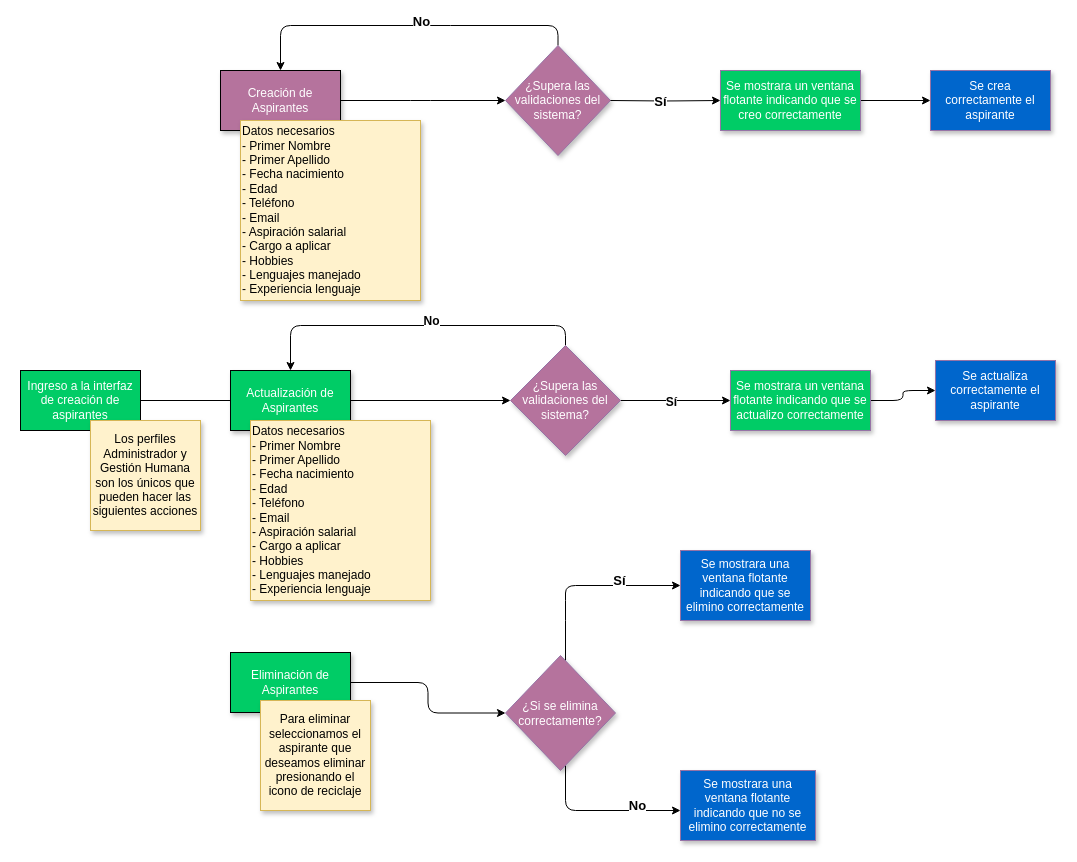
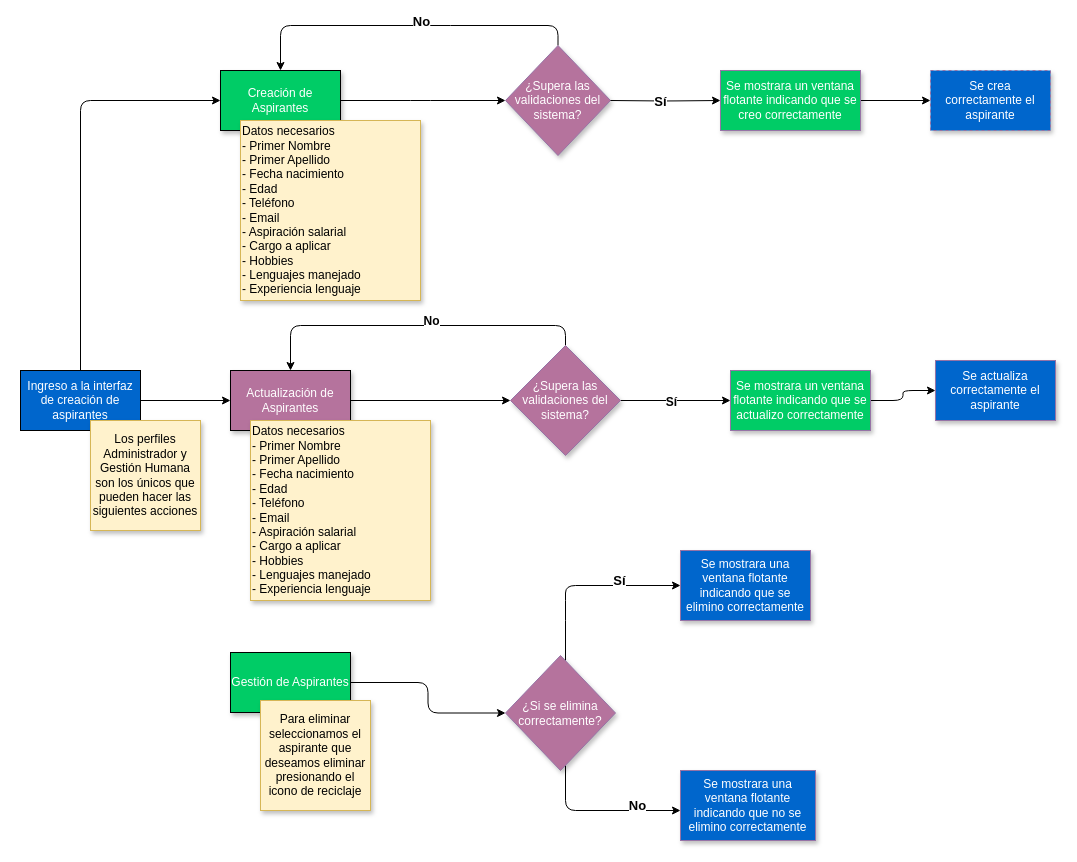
(281, 101) -> (281, 101)
(991, 101) -> (991, 101)
none -> (81, 175)
(81, 401) -> (81, 401)
(226, 401) -> (222, 401)
(291, 401) -> (291, 401)
(291, 683) -> (291, 683)
